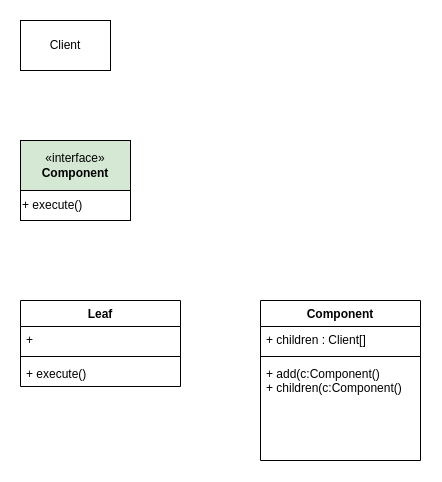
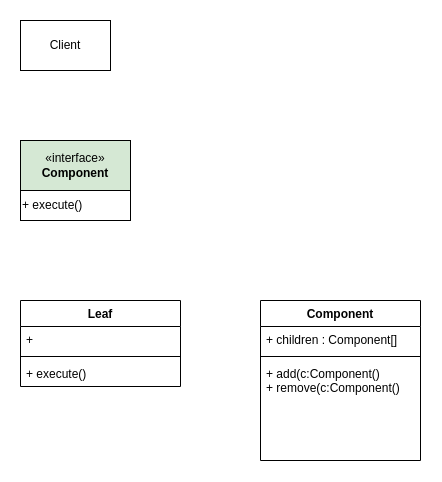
(325, 341) -> (338, 341)
(341, 382) -> (337, 382)
